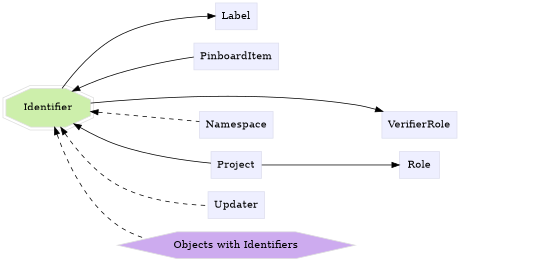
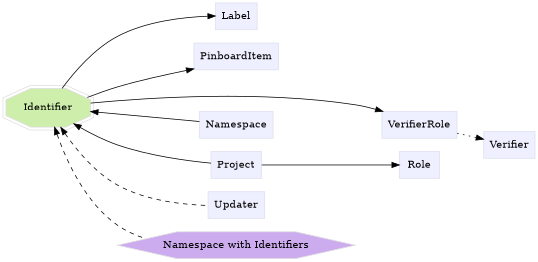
(136, 69) -> (136, 82)
(149, 117) -> (149, 117)
none -> (509, 145)
(236, 245) -> (236, 245)
